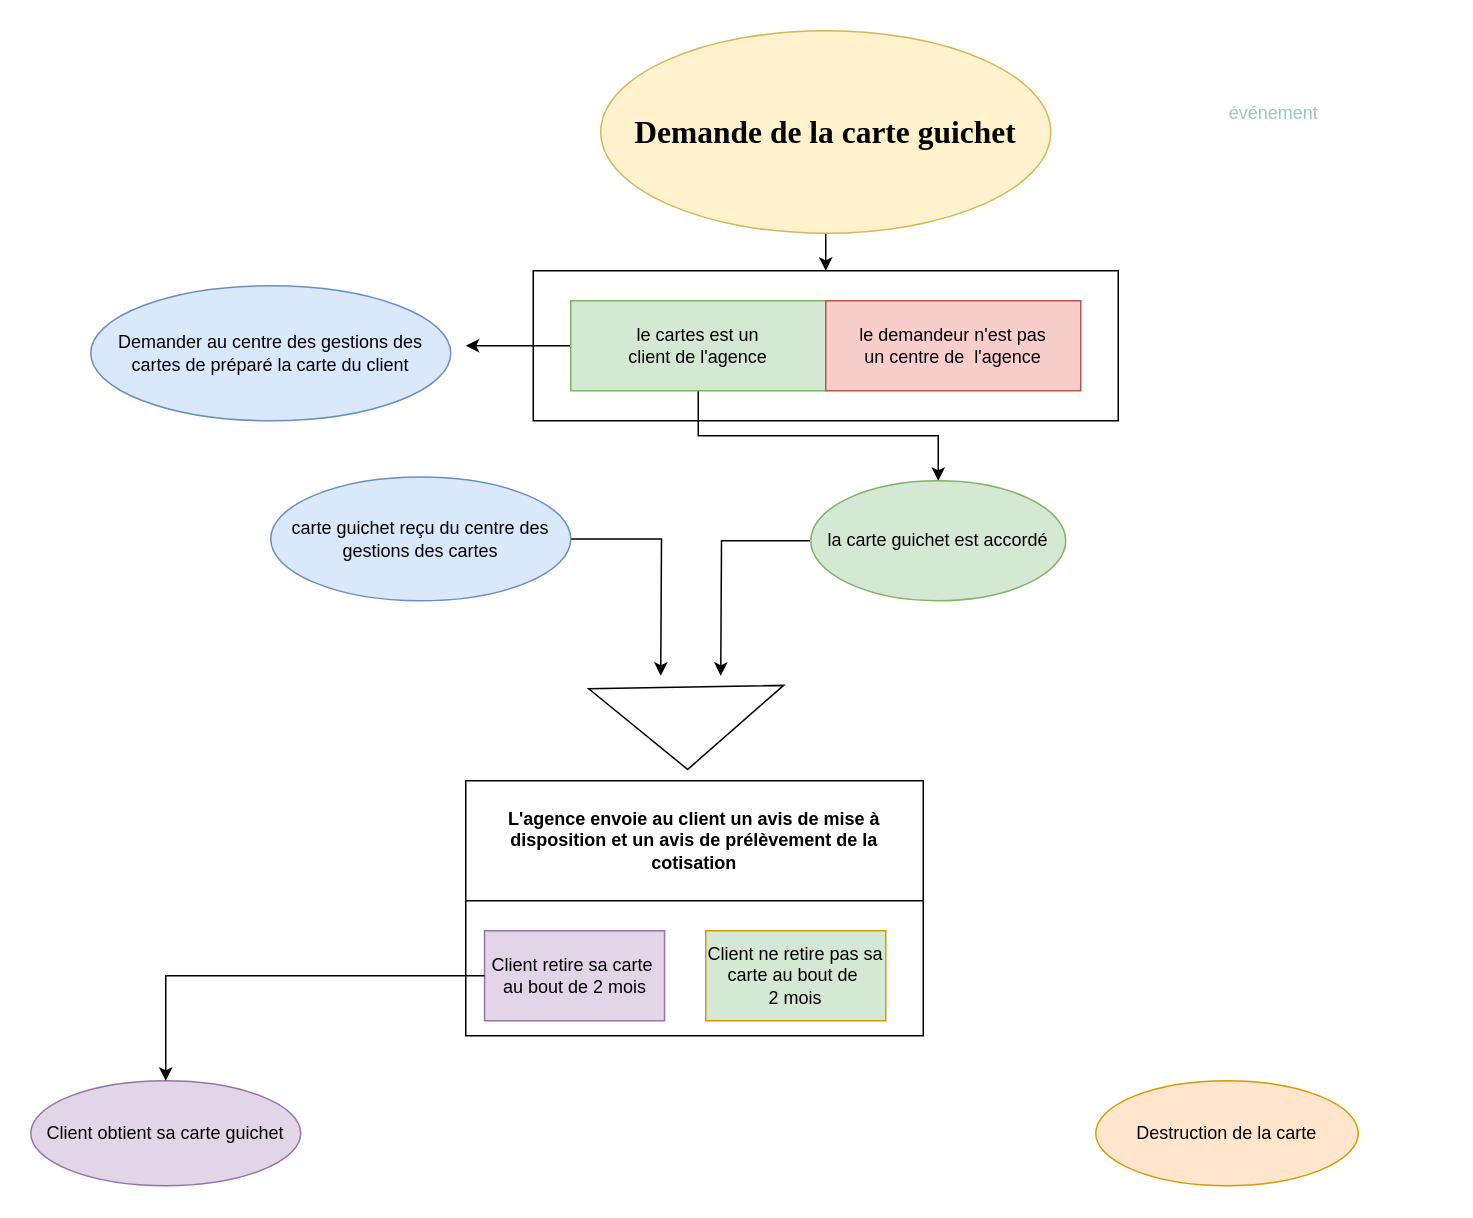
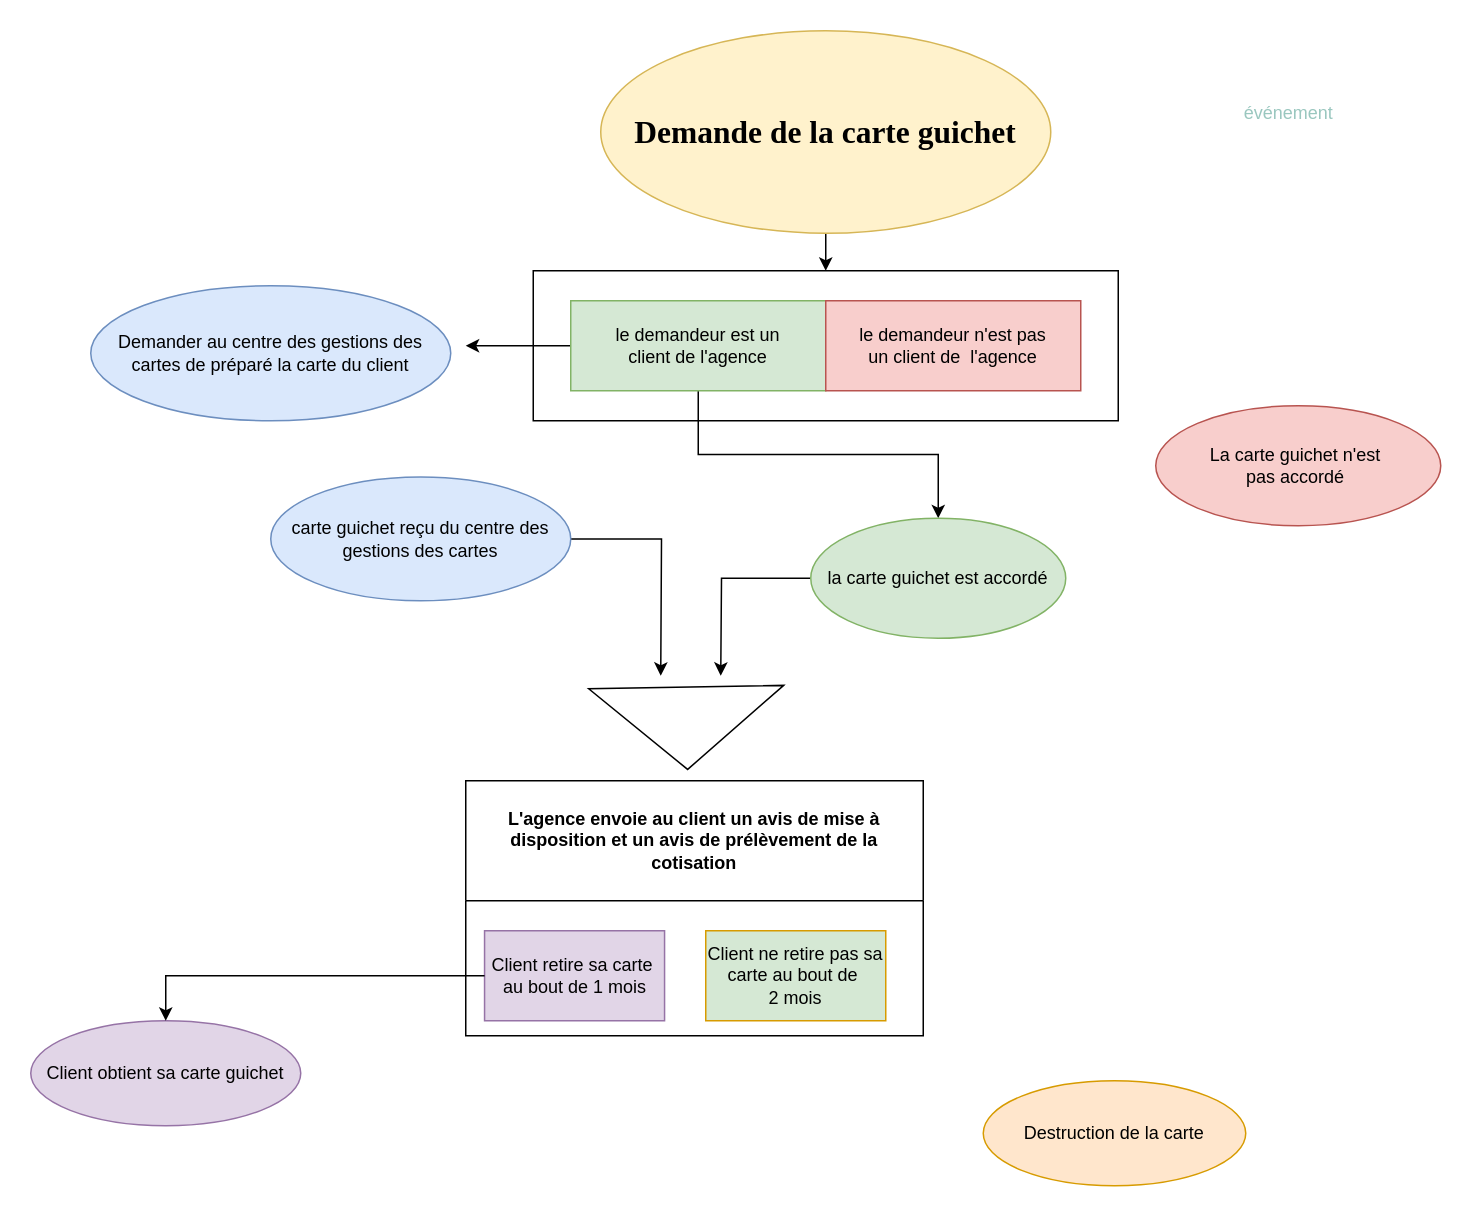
(1276, 113) -> (1291, 113)
(698, 346) -> (698, 346)
(953, 346) -> (953, 346)
none -> (1298, 466)
(938, 541) -> (938, 578)
(575, 976) -> (575, 976)
(166, 1133) -> (166, 1073)
(1227, 1133) -> (1115, 1133)
